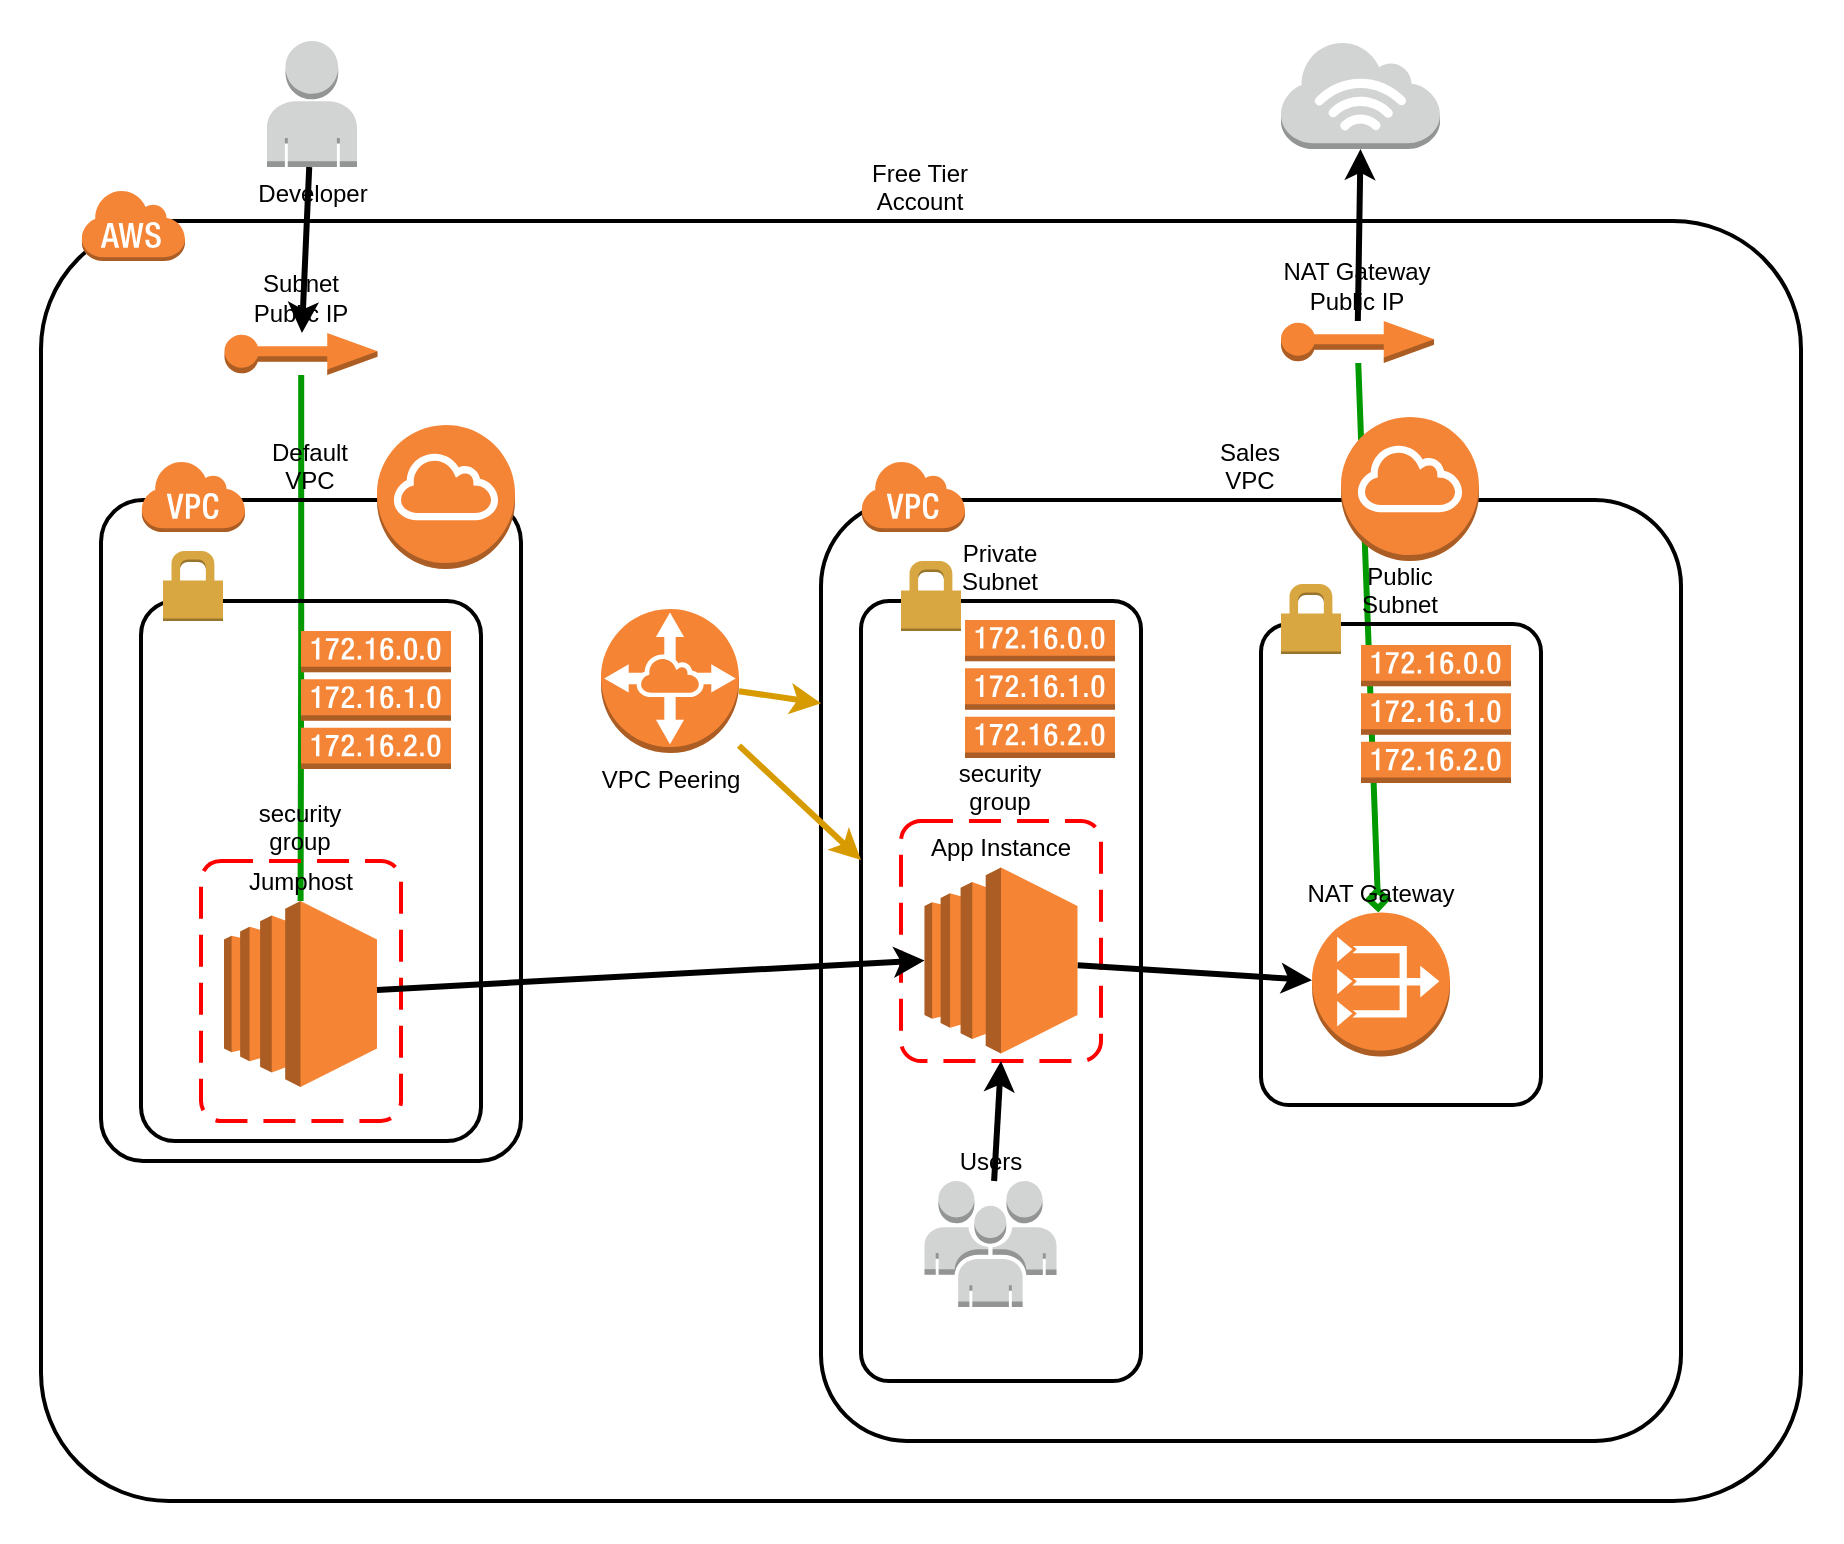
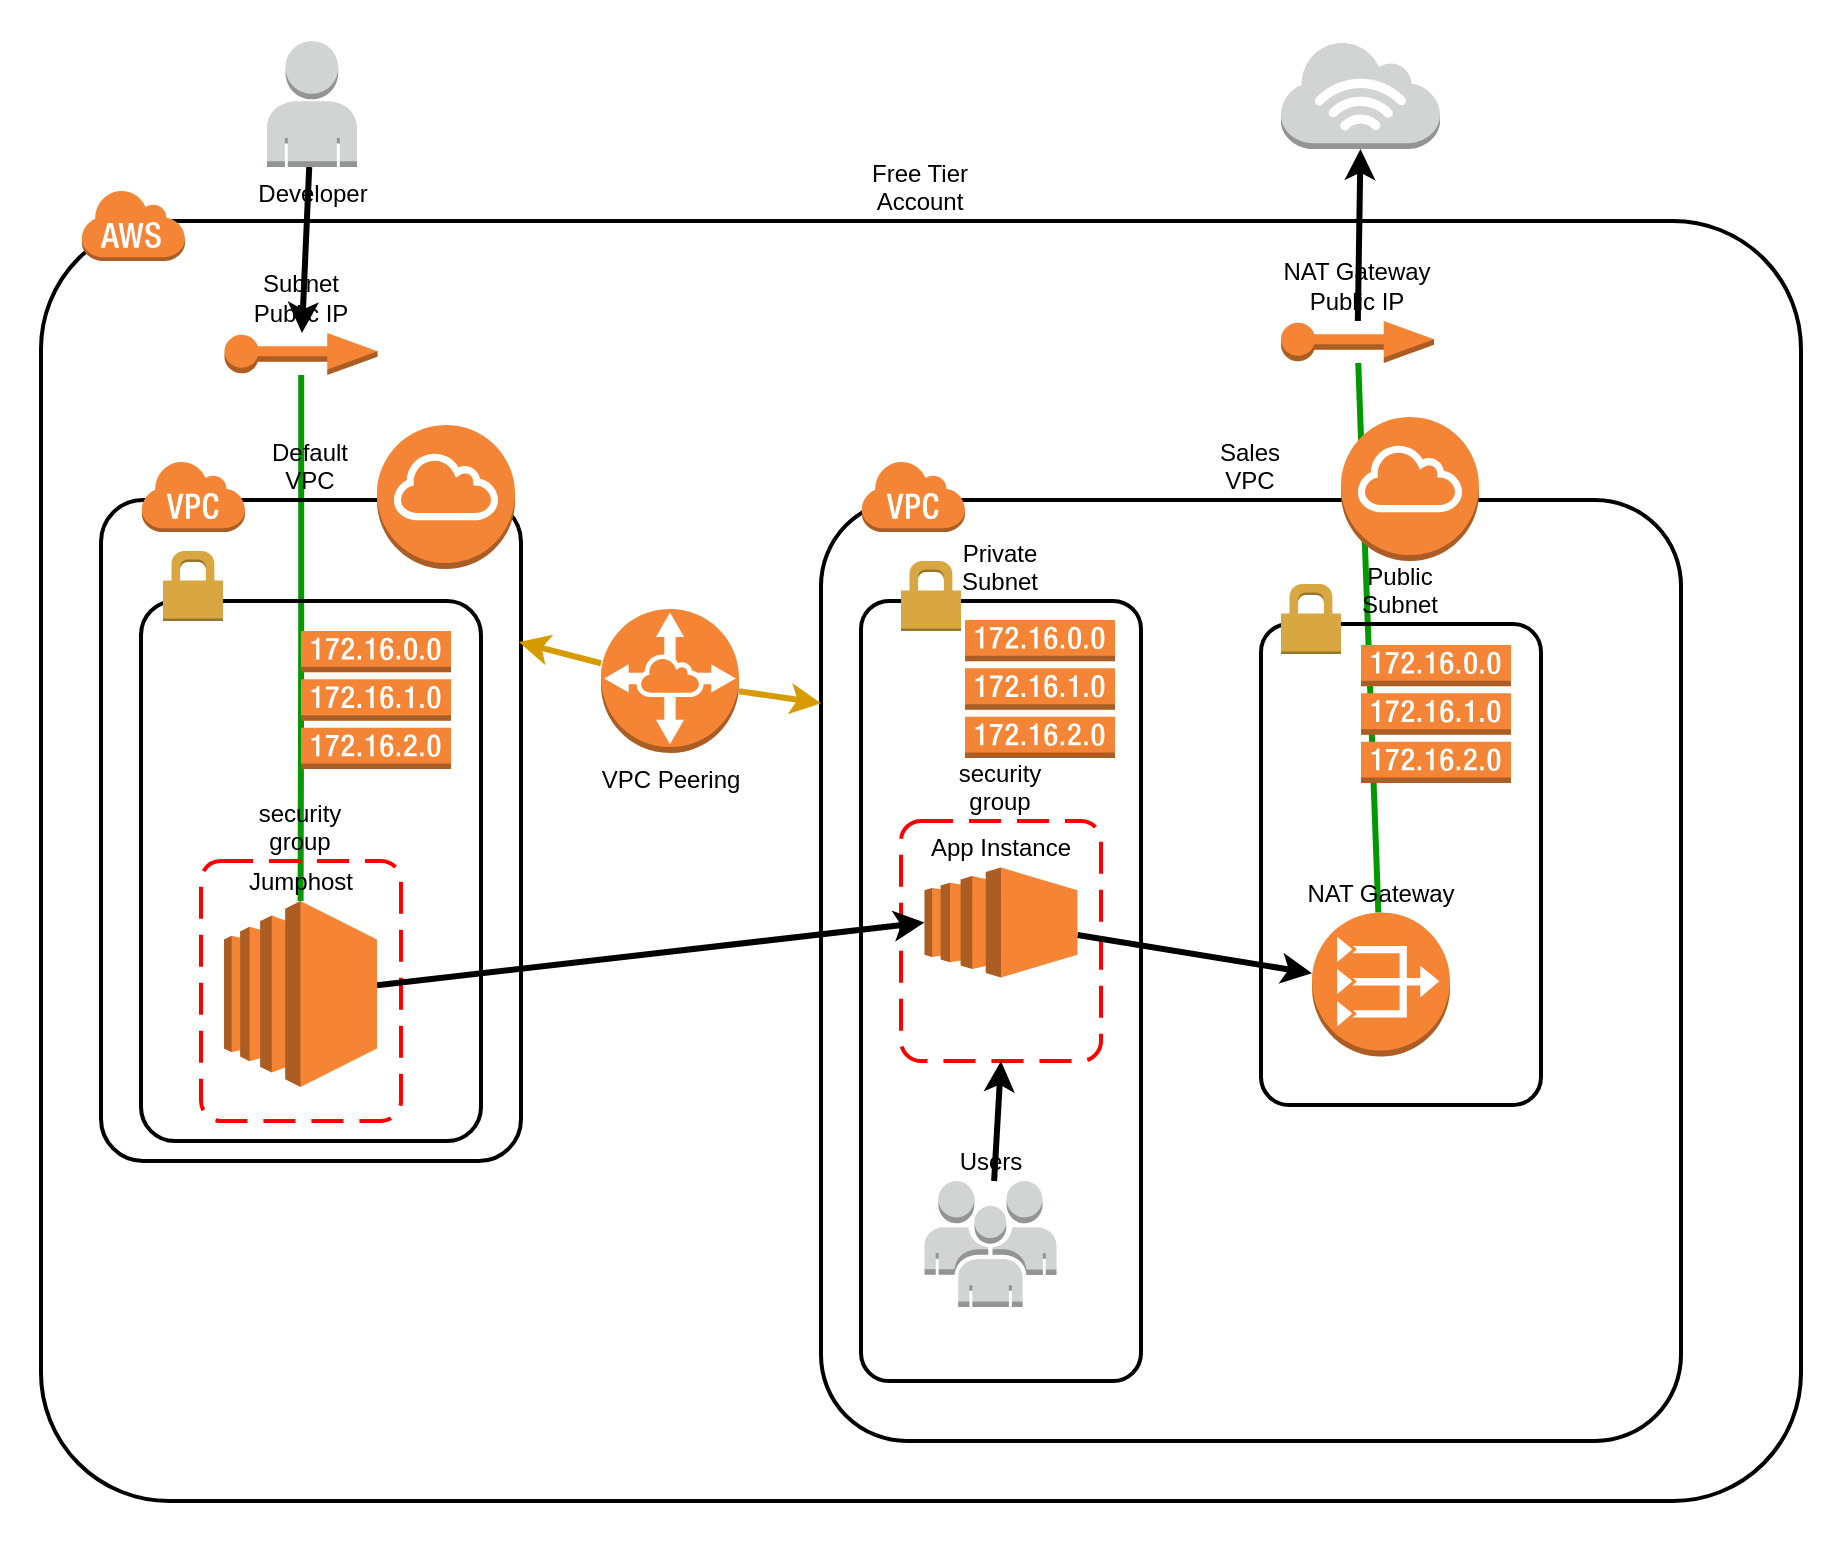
(793, 796) -> (570, 655)
(1378, 889) -> (1378, 902)
(1001, 961) -> (1001, 923)
